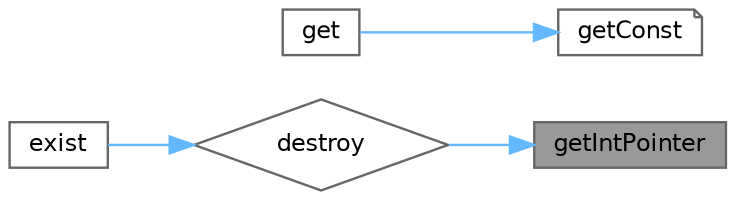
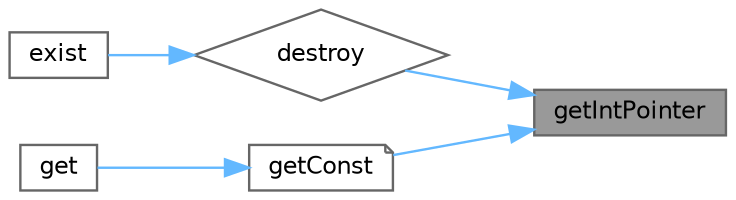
none -> (452, 145)
